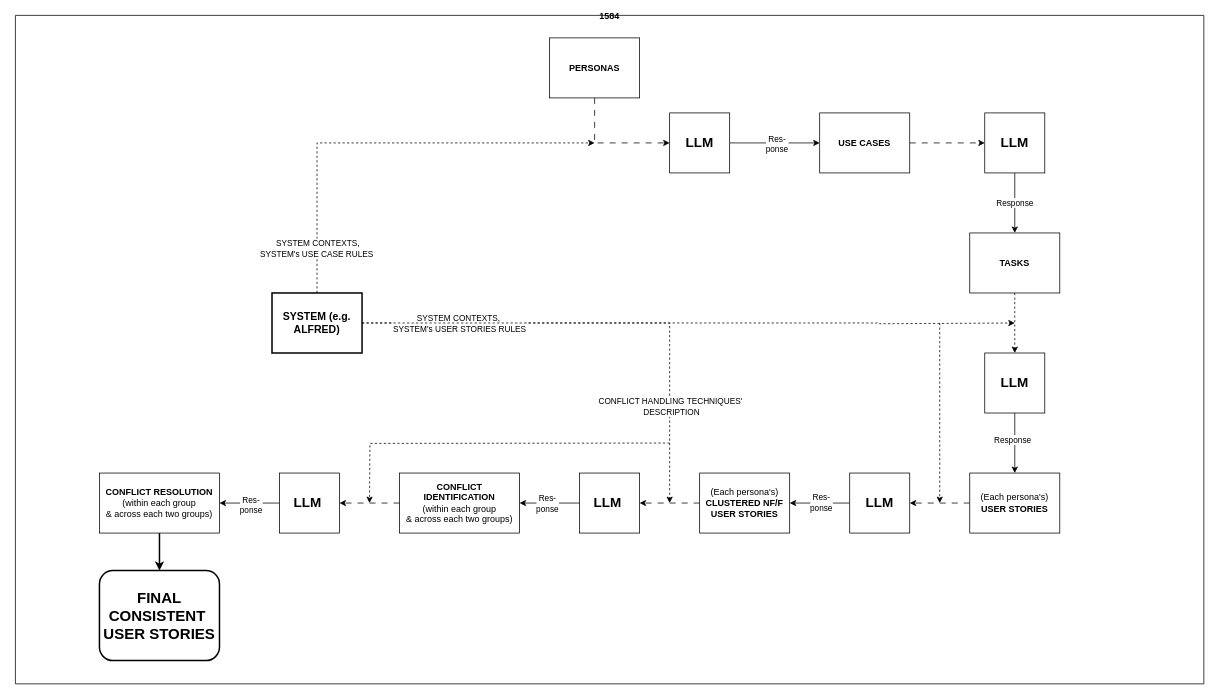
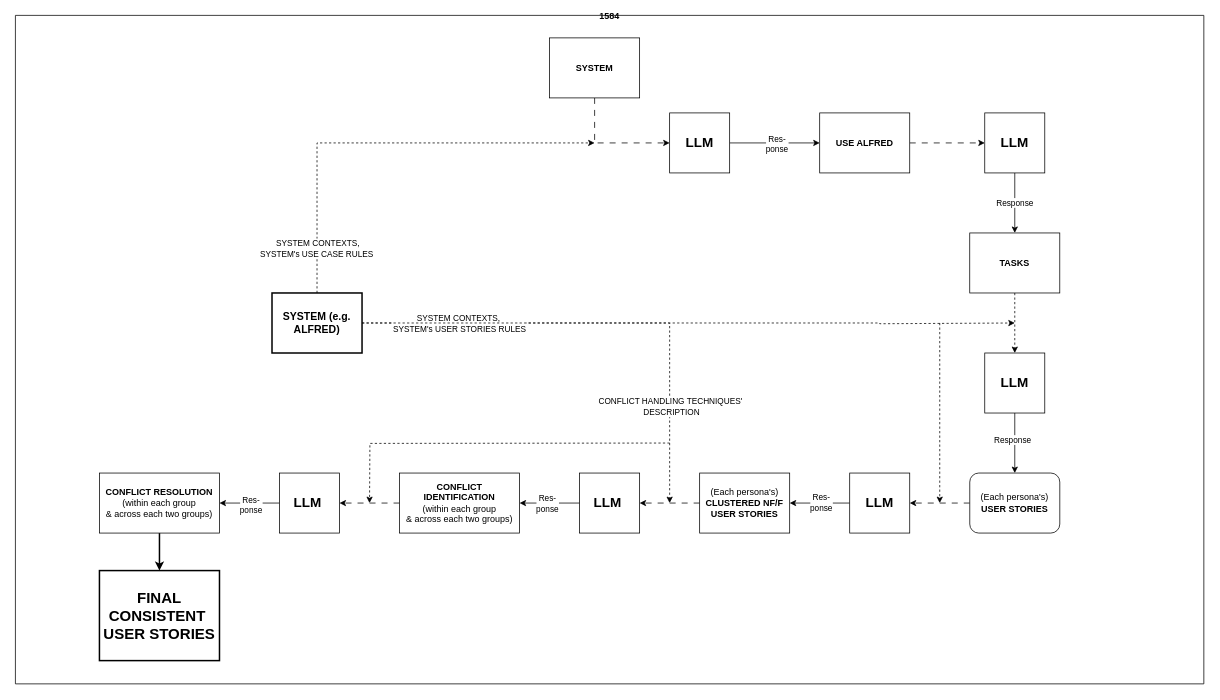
(594, 68) -> (594, 68)
(864, 143) -> (864, 143)
(1014, 503) -> (1014, 503)
(159, 615) -> (159, 615)
